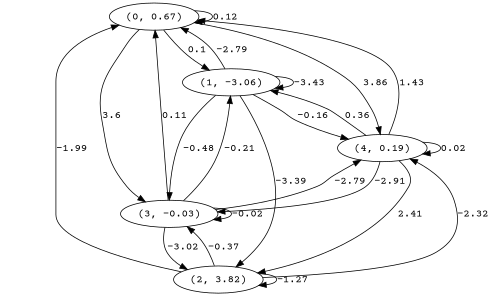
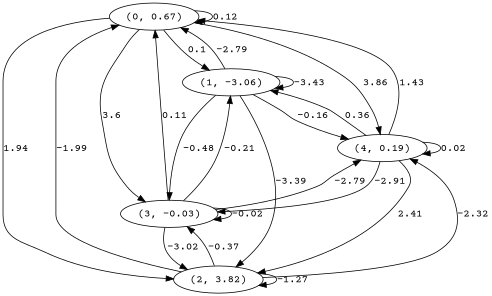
none -> (3, 173)
